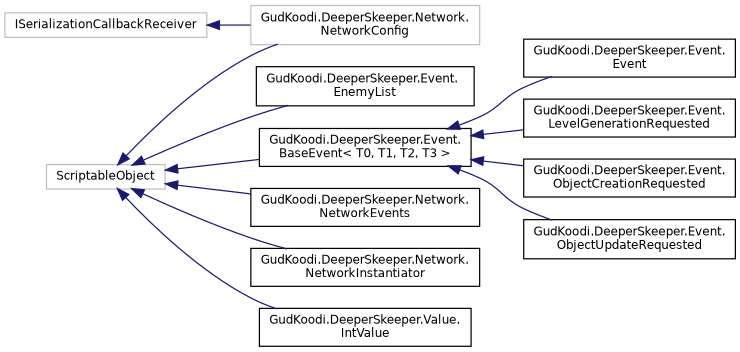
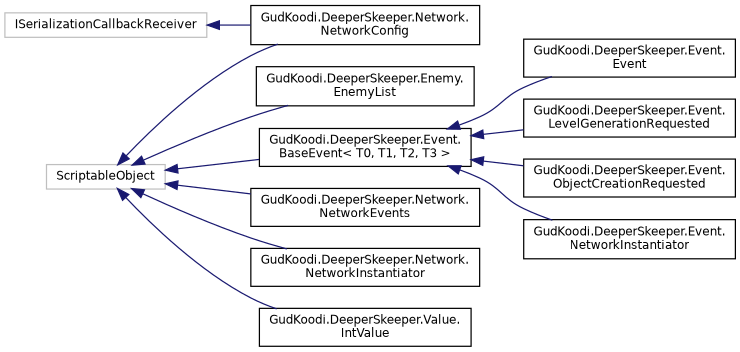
(365, 25) -> (365, 25)
(365, 86) -> (365, 86)
(630, 239) -> (630, 239)
